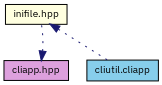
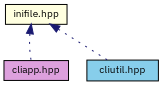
(43, 37) -> (30, 48)
(123, 71) -> (123, 71)
